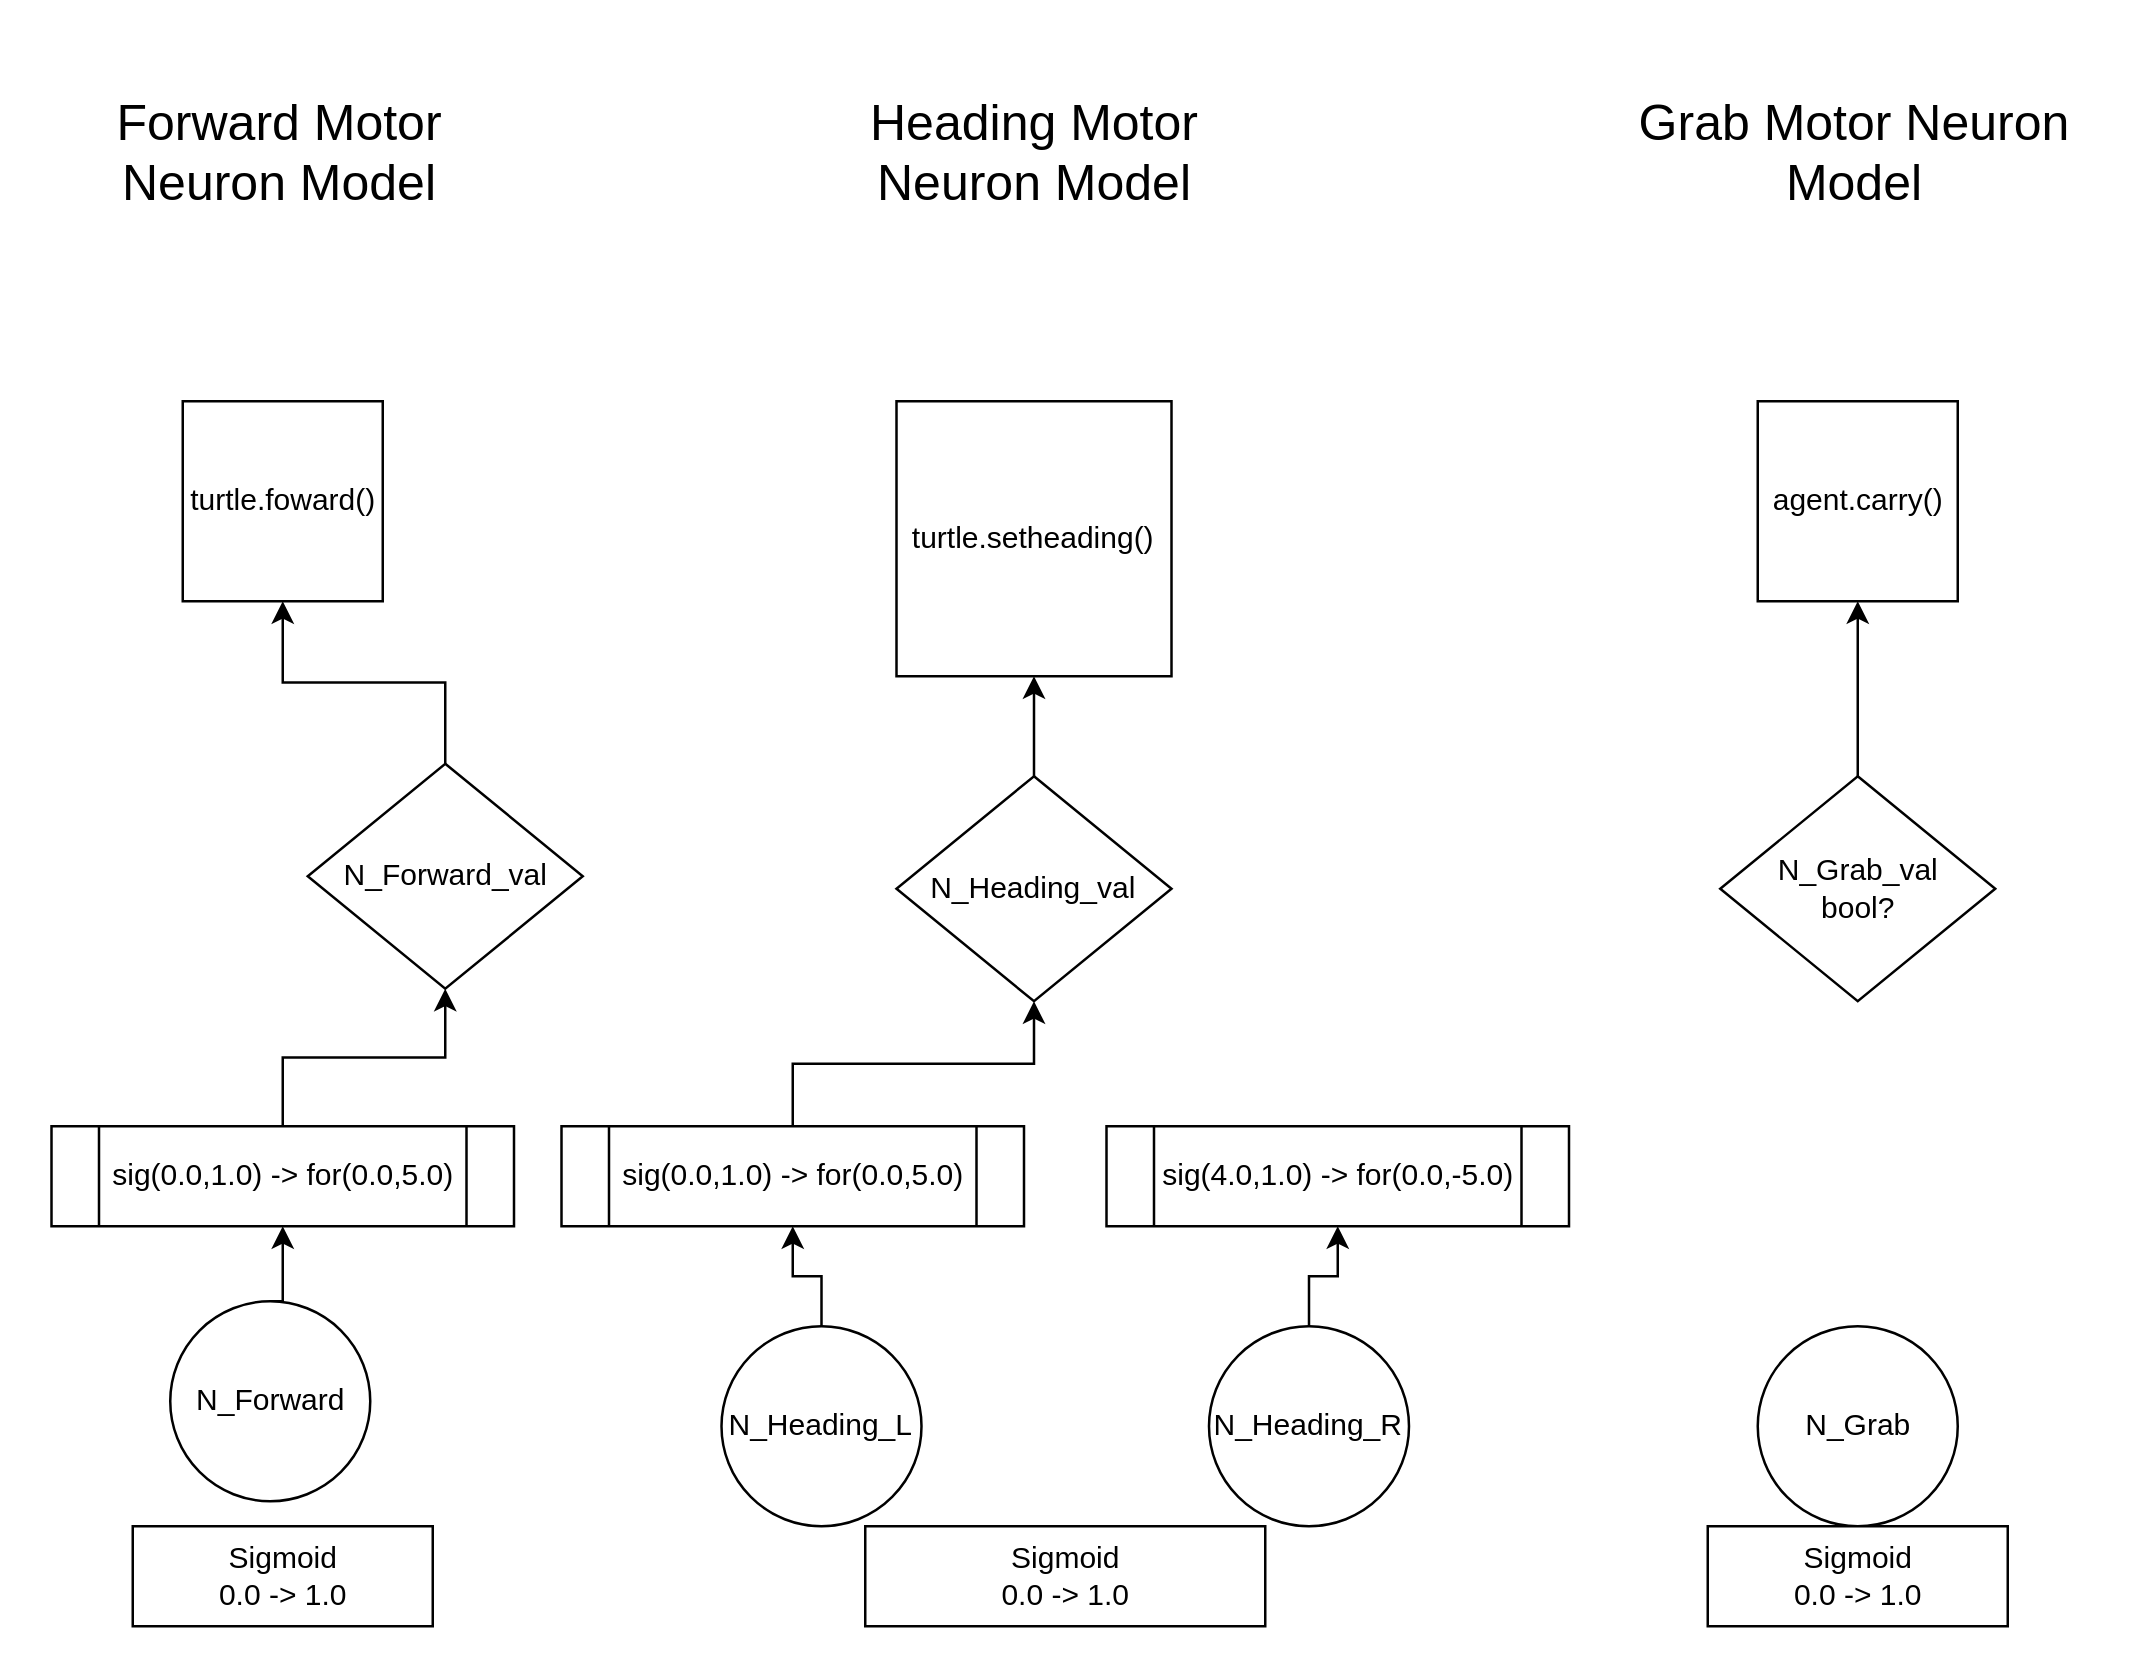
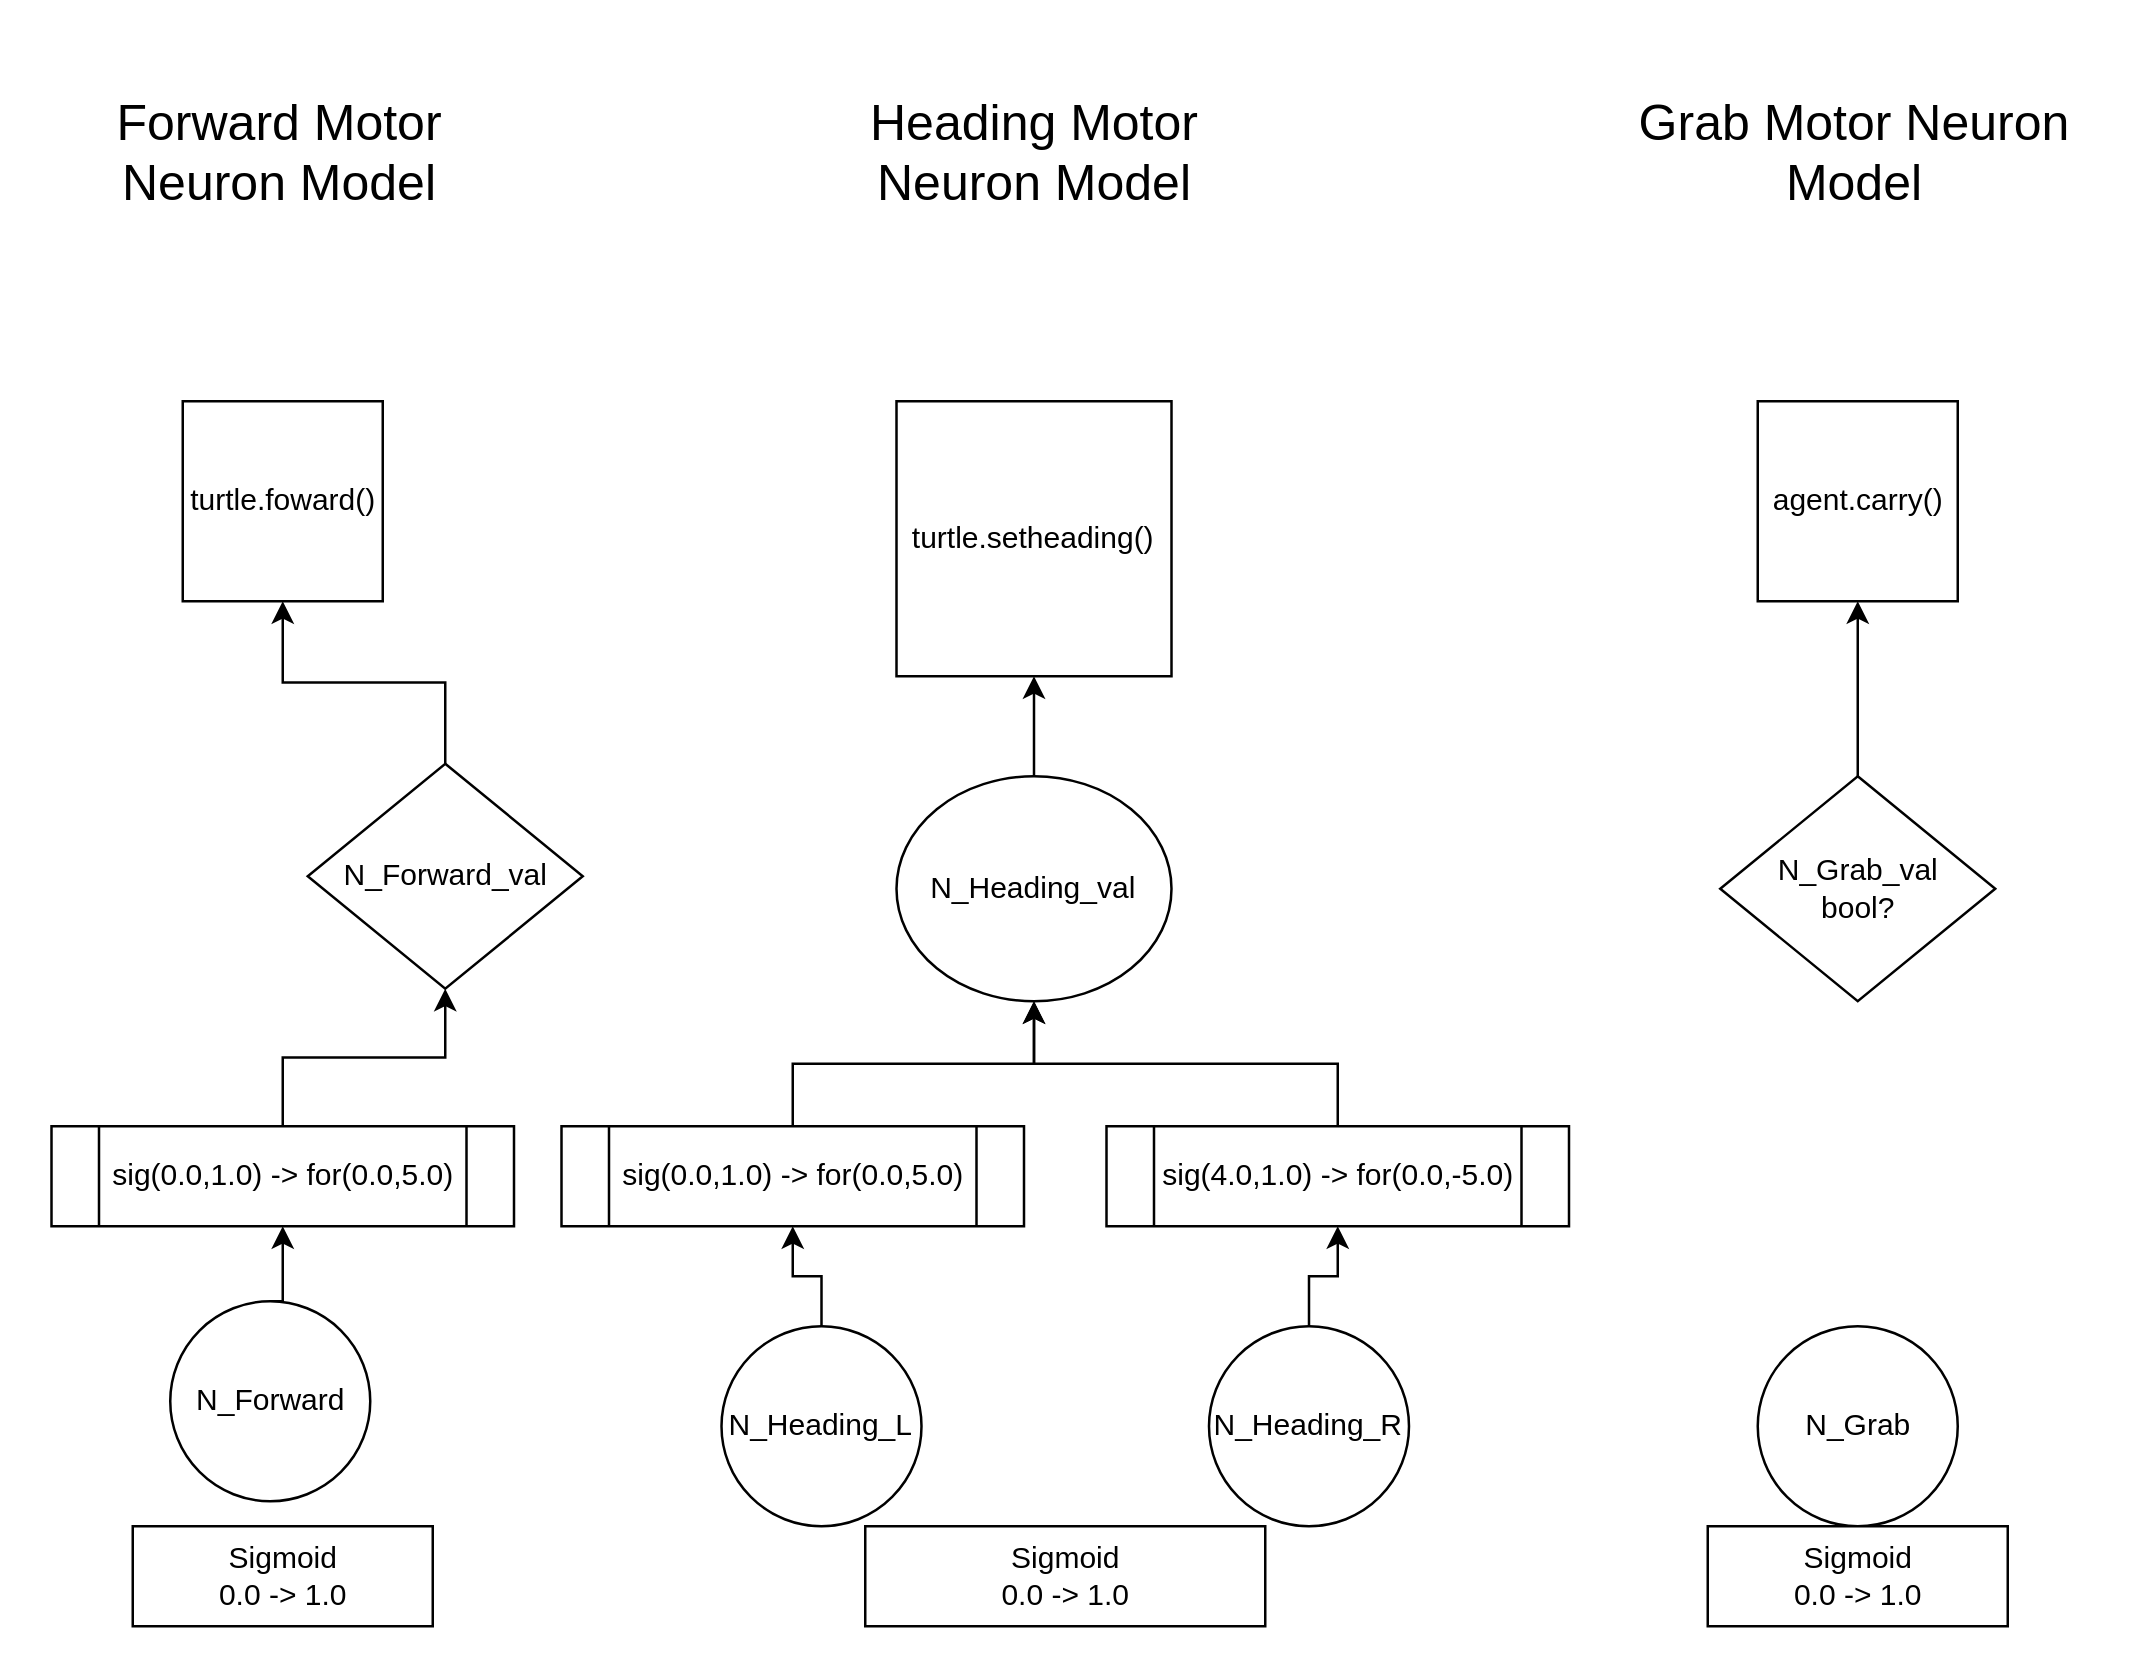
(1034, 889) -> (1034, 889)
none -> (1217, 1064)
